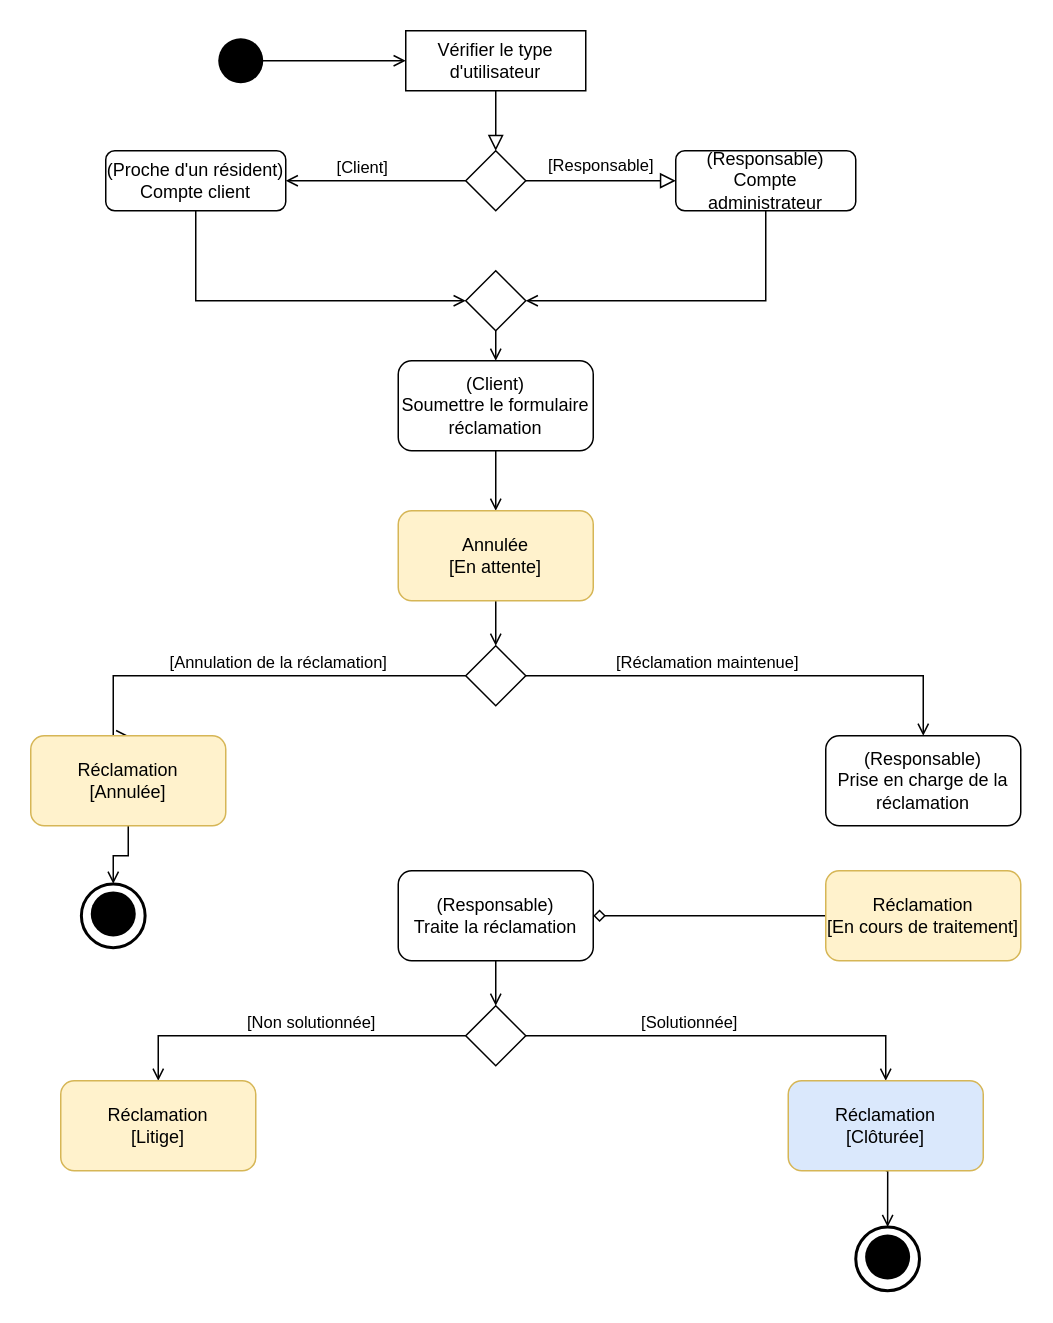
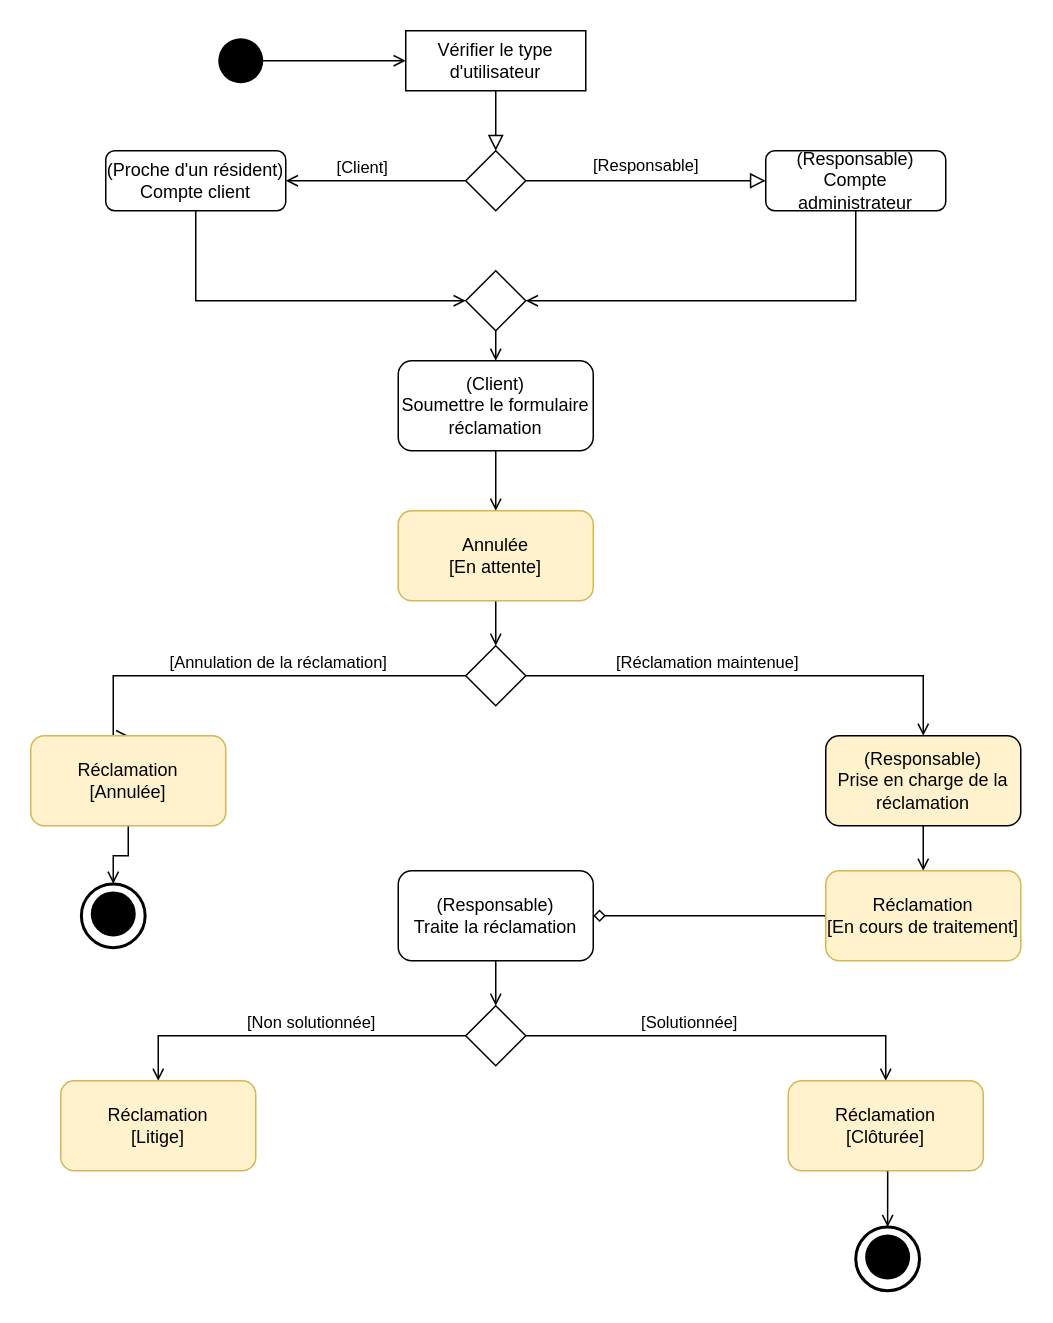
(766, 181) -> (856, 181)
(923, 781) -> (923, 781)
none -> (923, 846)
(886, 1126) -> (886, 1126)
